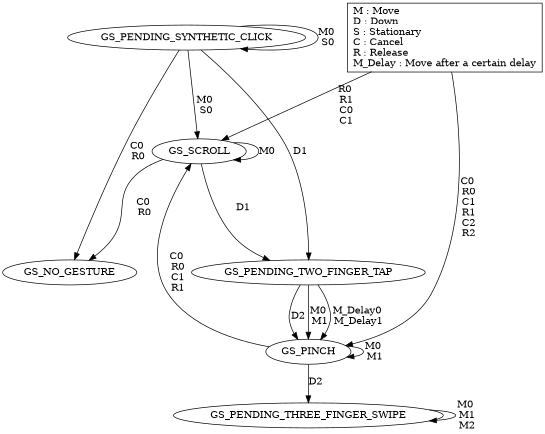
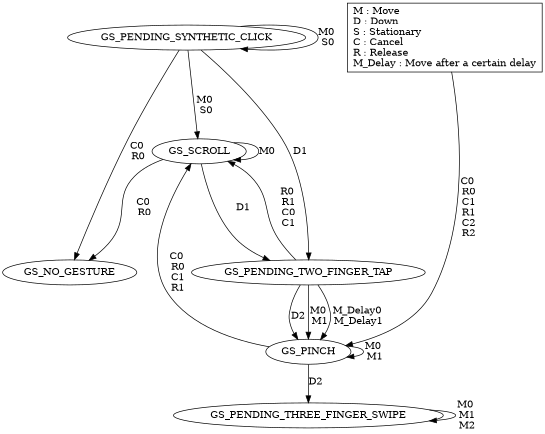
(300, 105) -> (267, 210)
